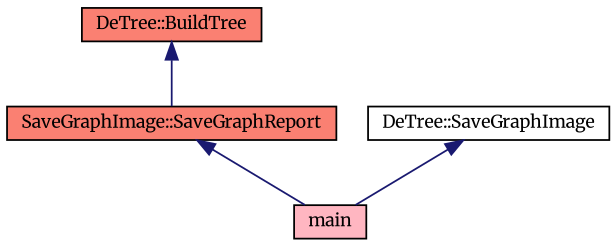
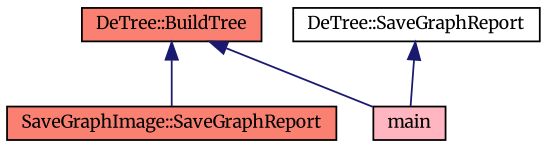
(489, 123) -> (417, 25)
(259, 177) -> (299, 78)
